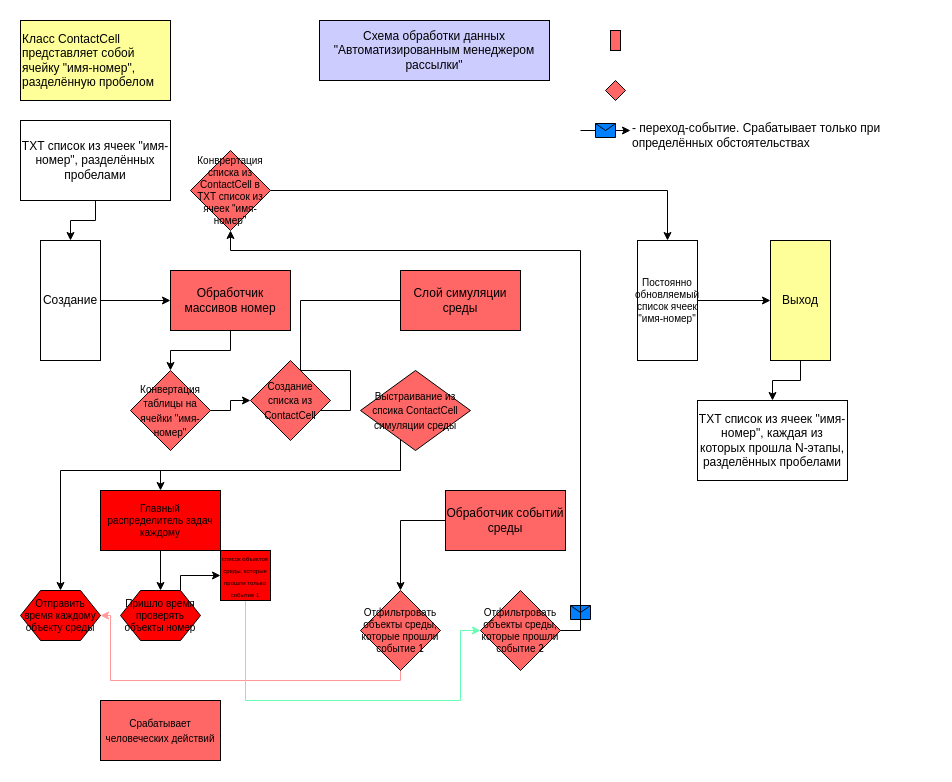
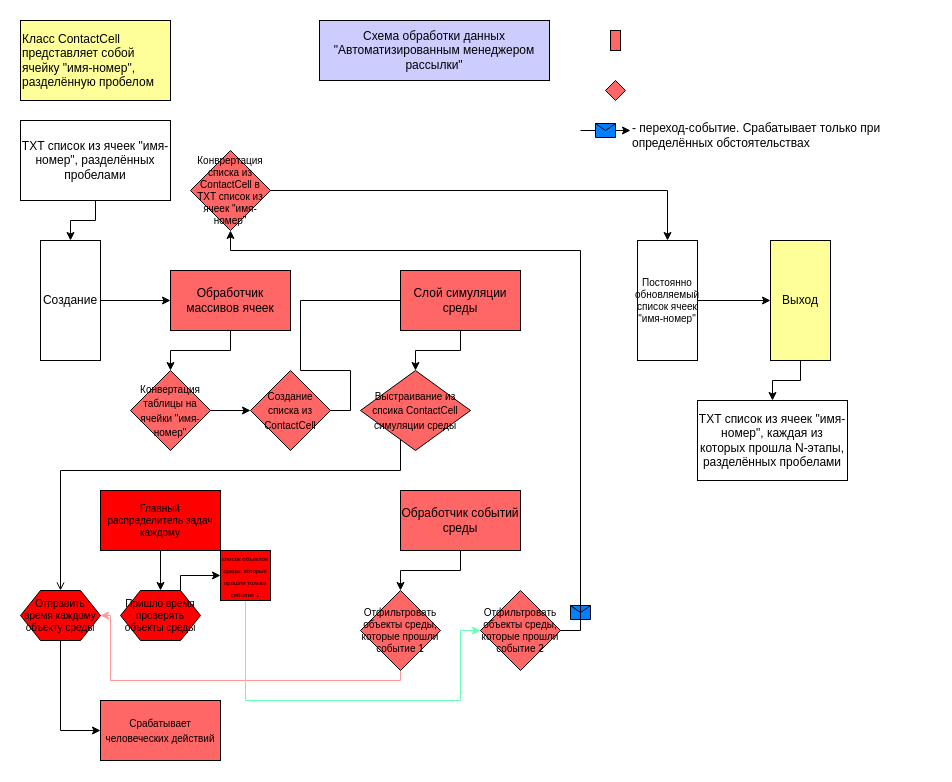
(231, 301) -> (231, 301)
none -> (442, 351)
(291, 401) -> (291, 411)
(161, 478) -> none
(506, 521) -> (461, 521)
(61, 582) -> (61, 584)
(161, 616) -> (161, 616)
none -> (61, 702)
